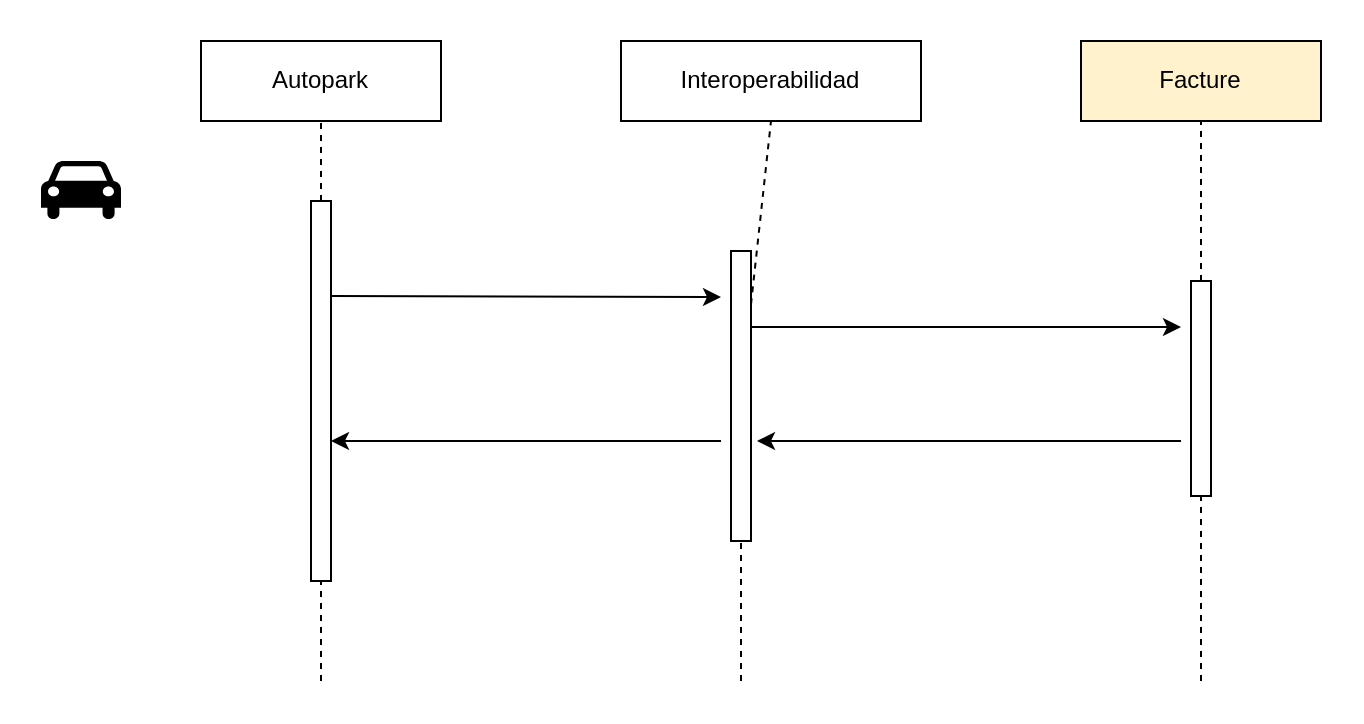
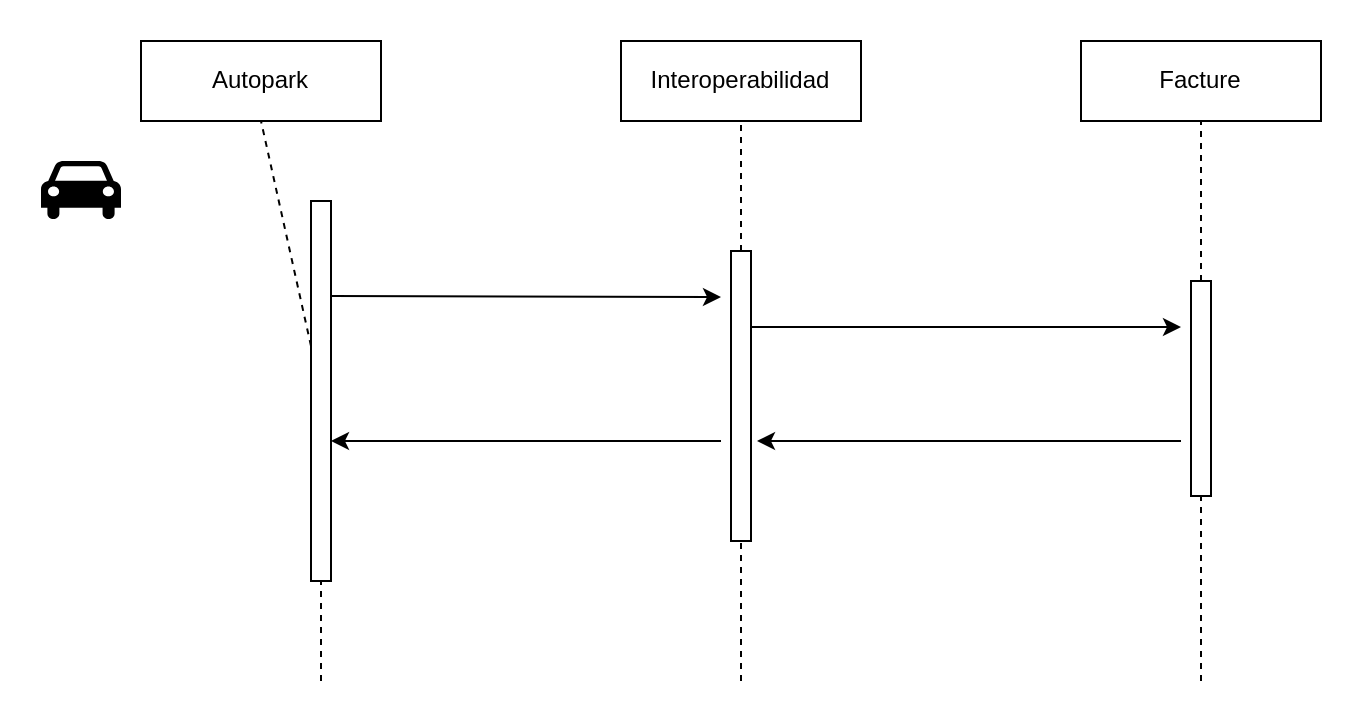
(321, 81) -> (261, 81)
(771, 81) -> (741, 81)
(1201, 81) -> (1201, 81)
